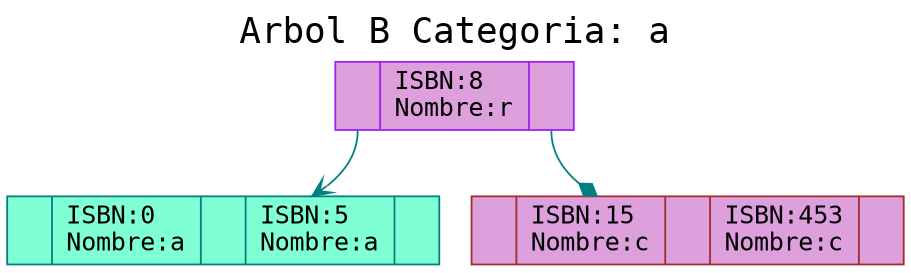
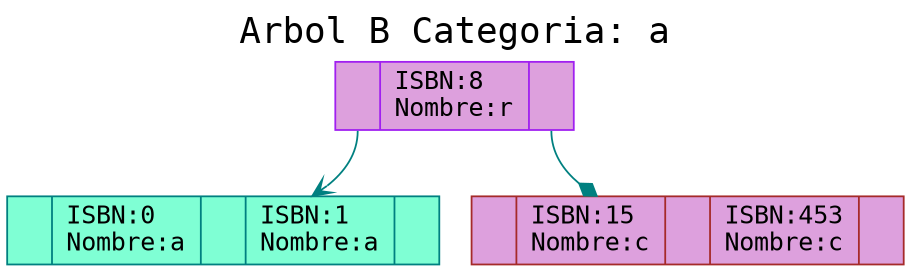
(305, 216) -> (305, 216)
